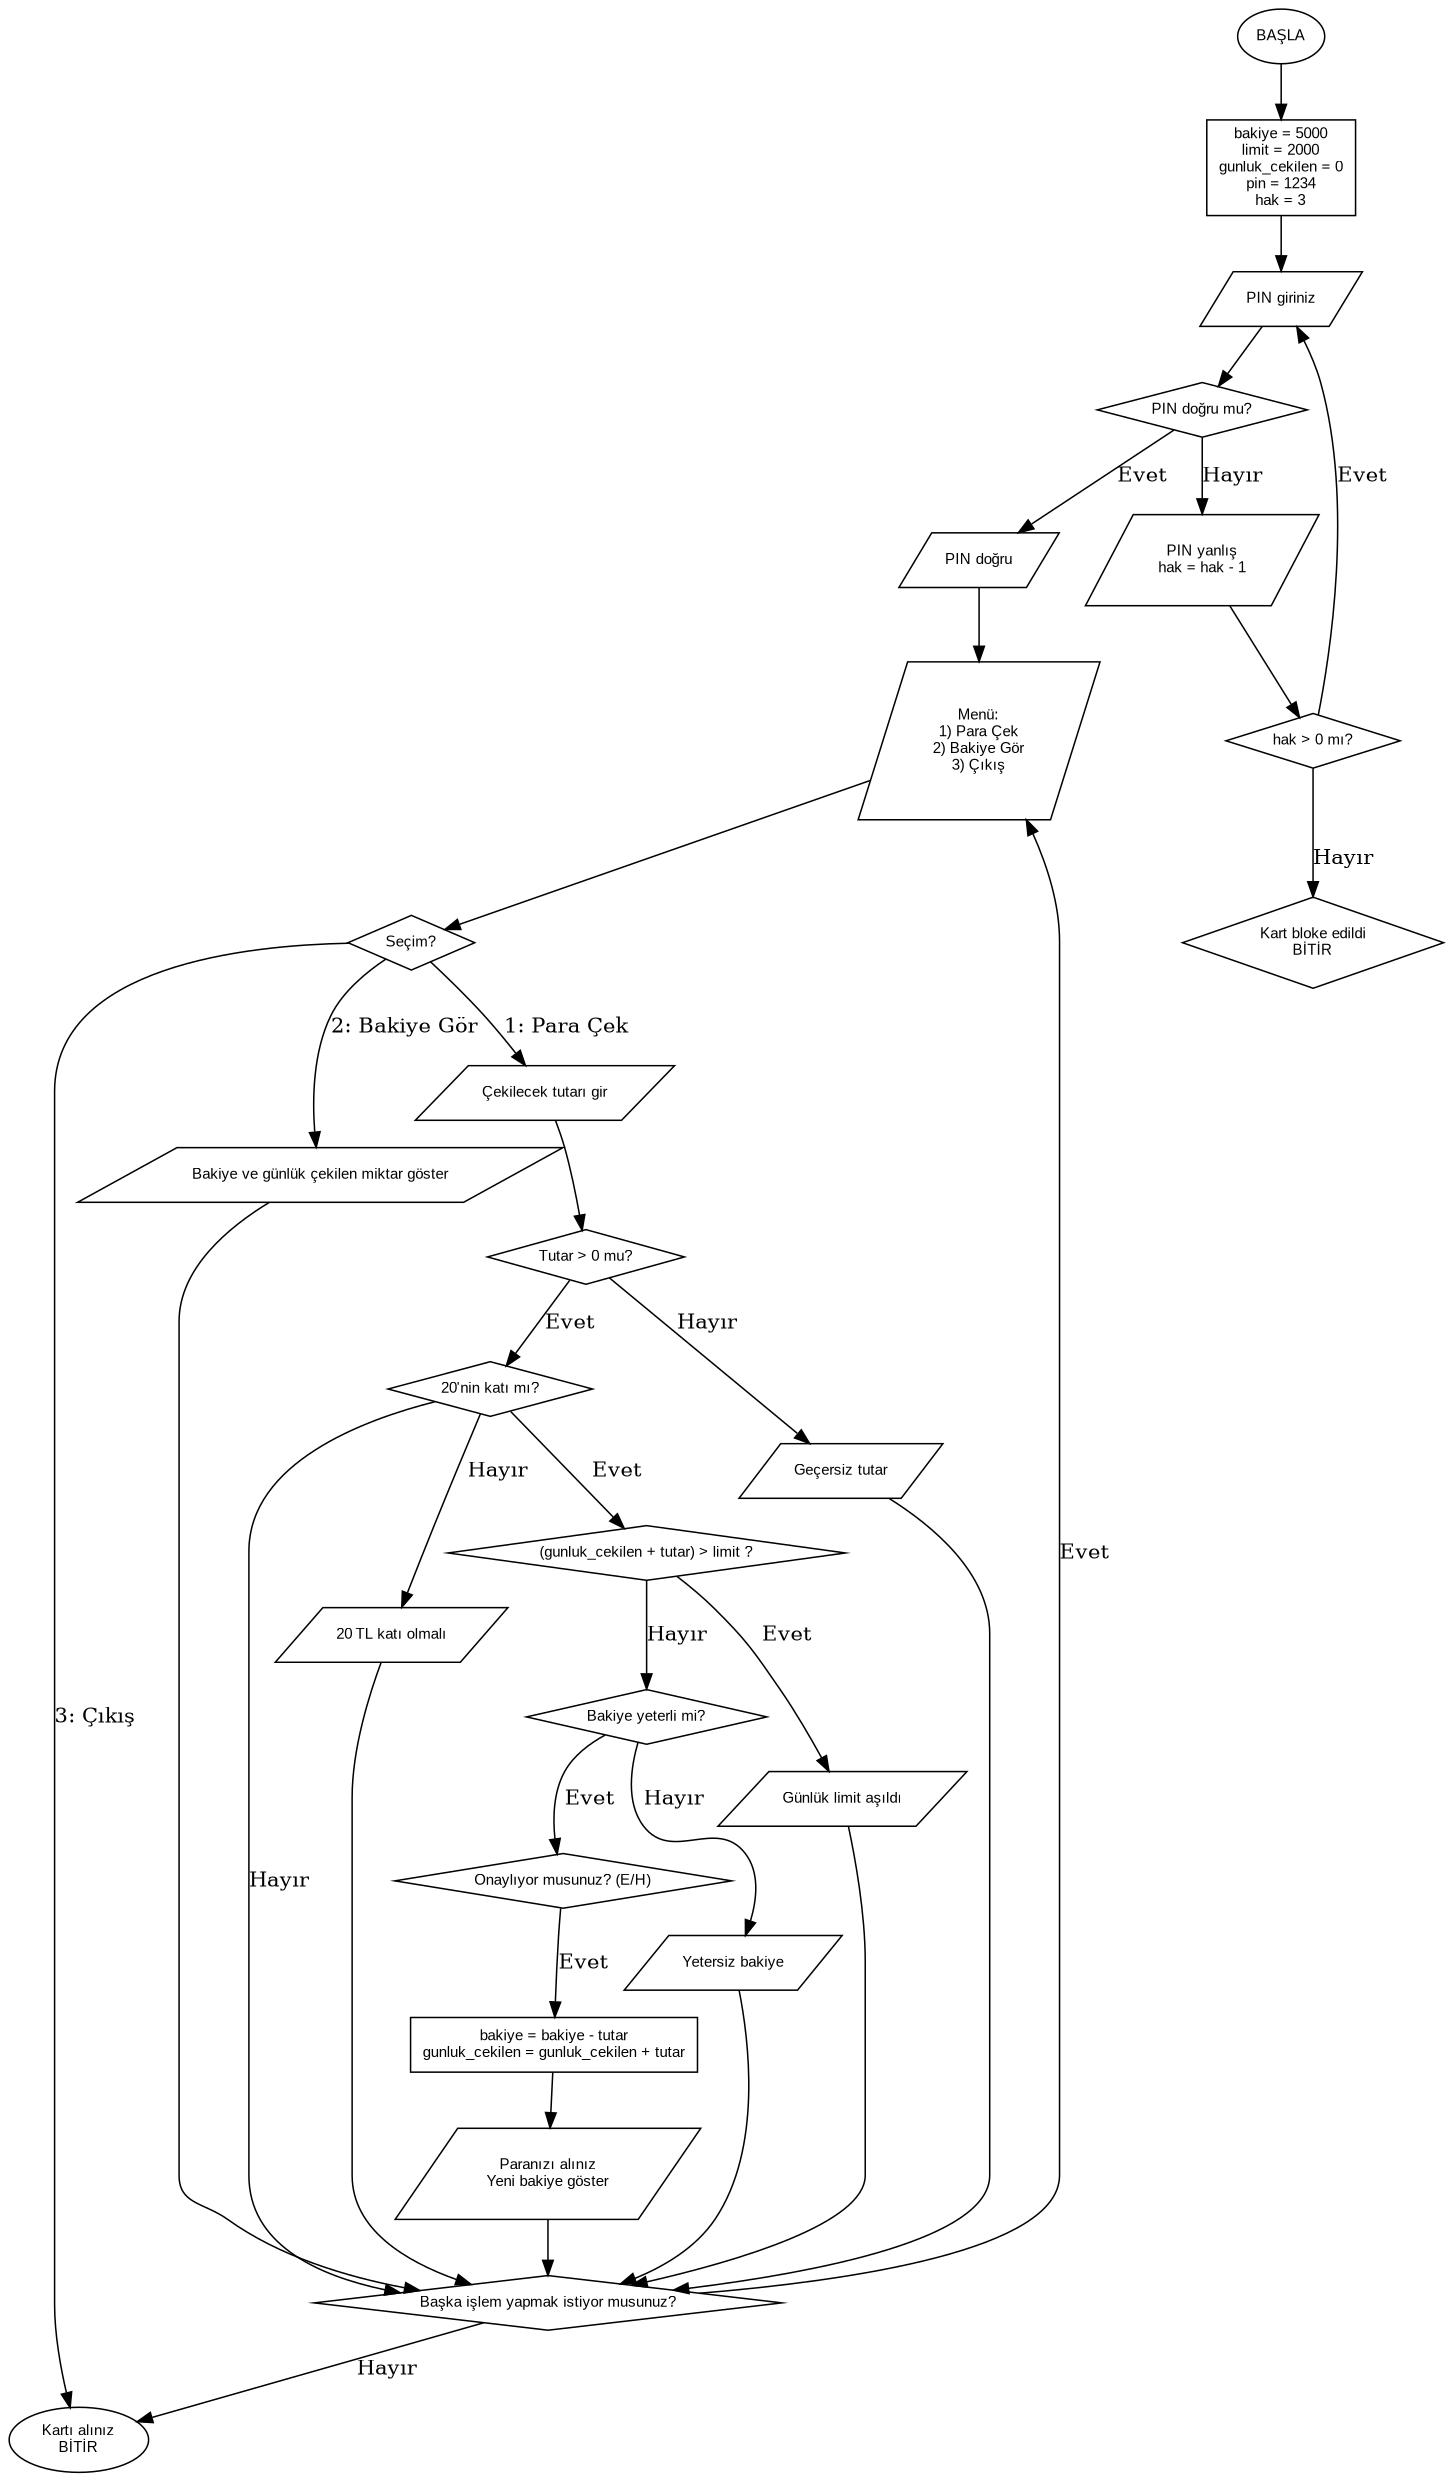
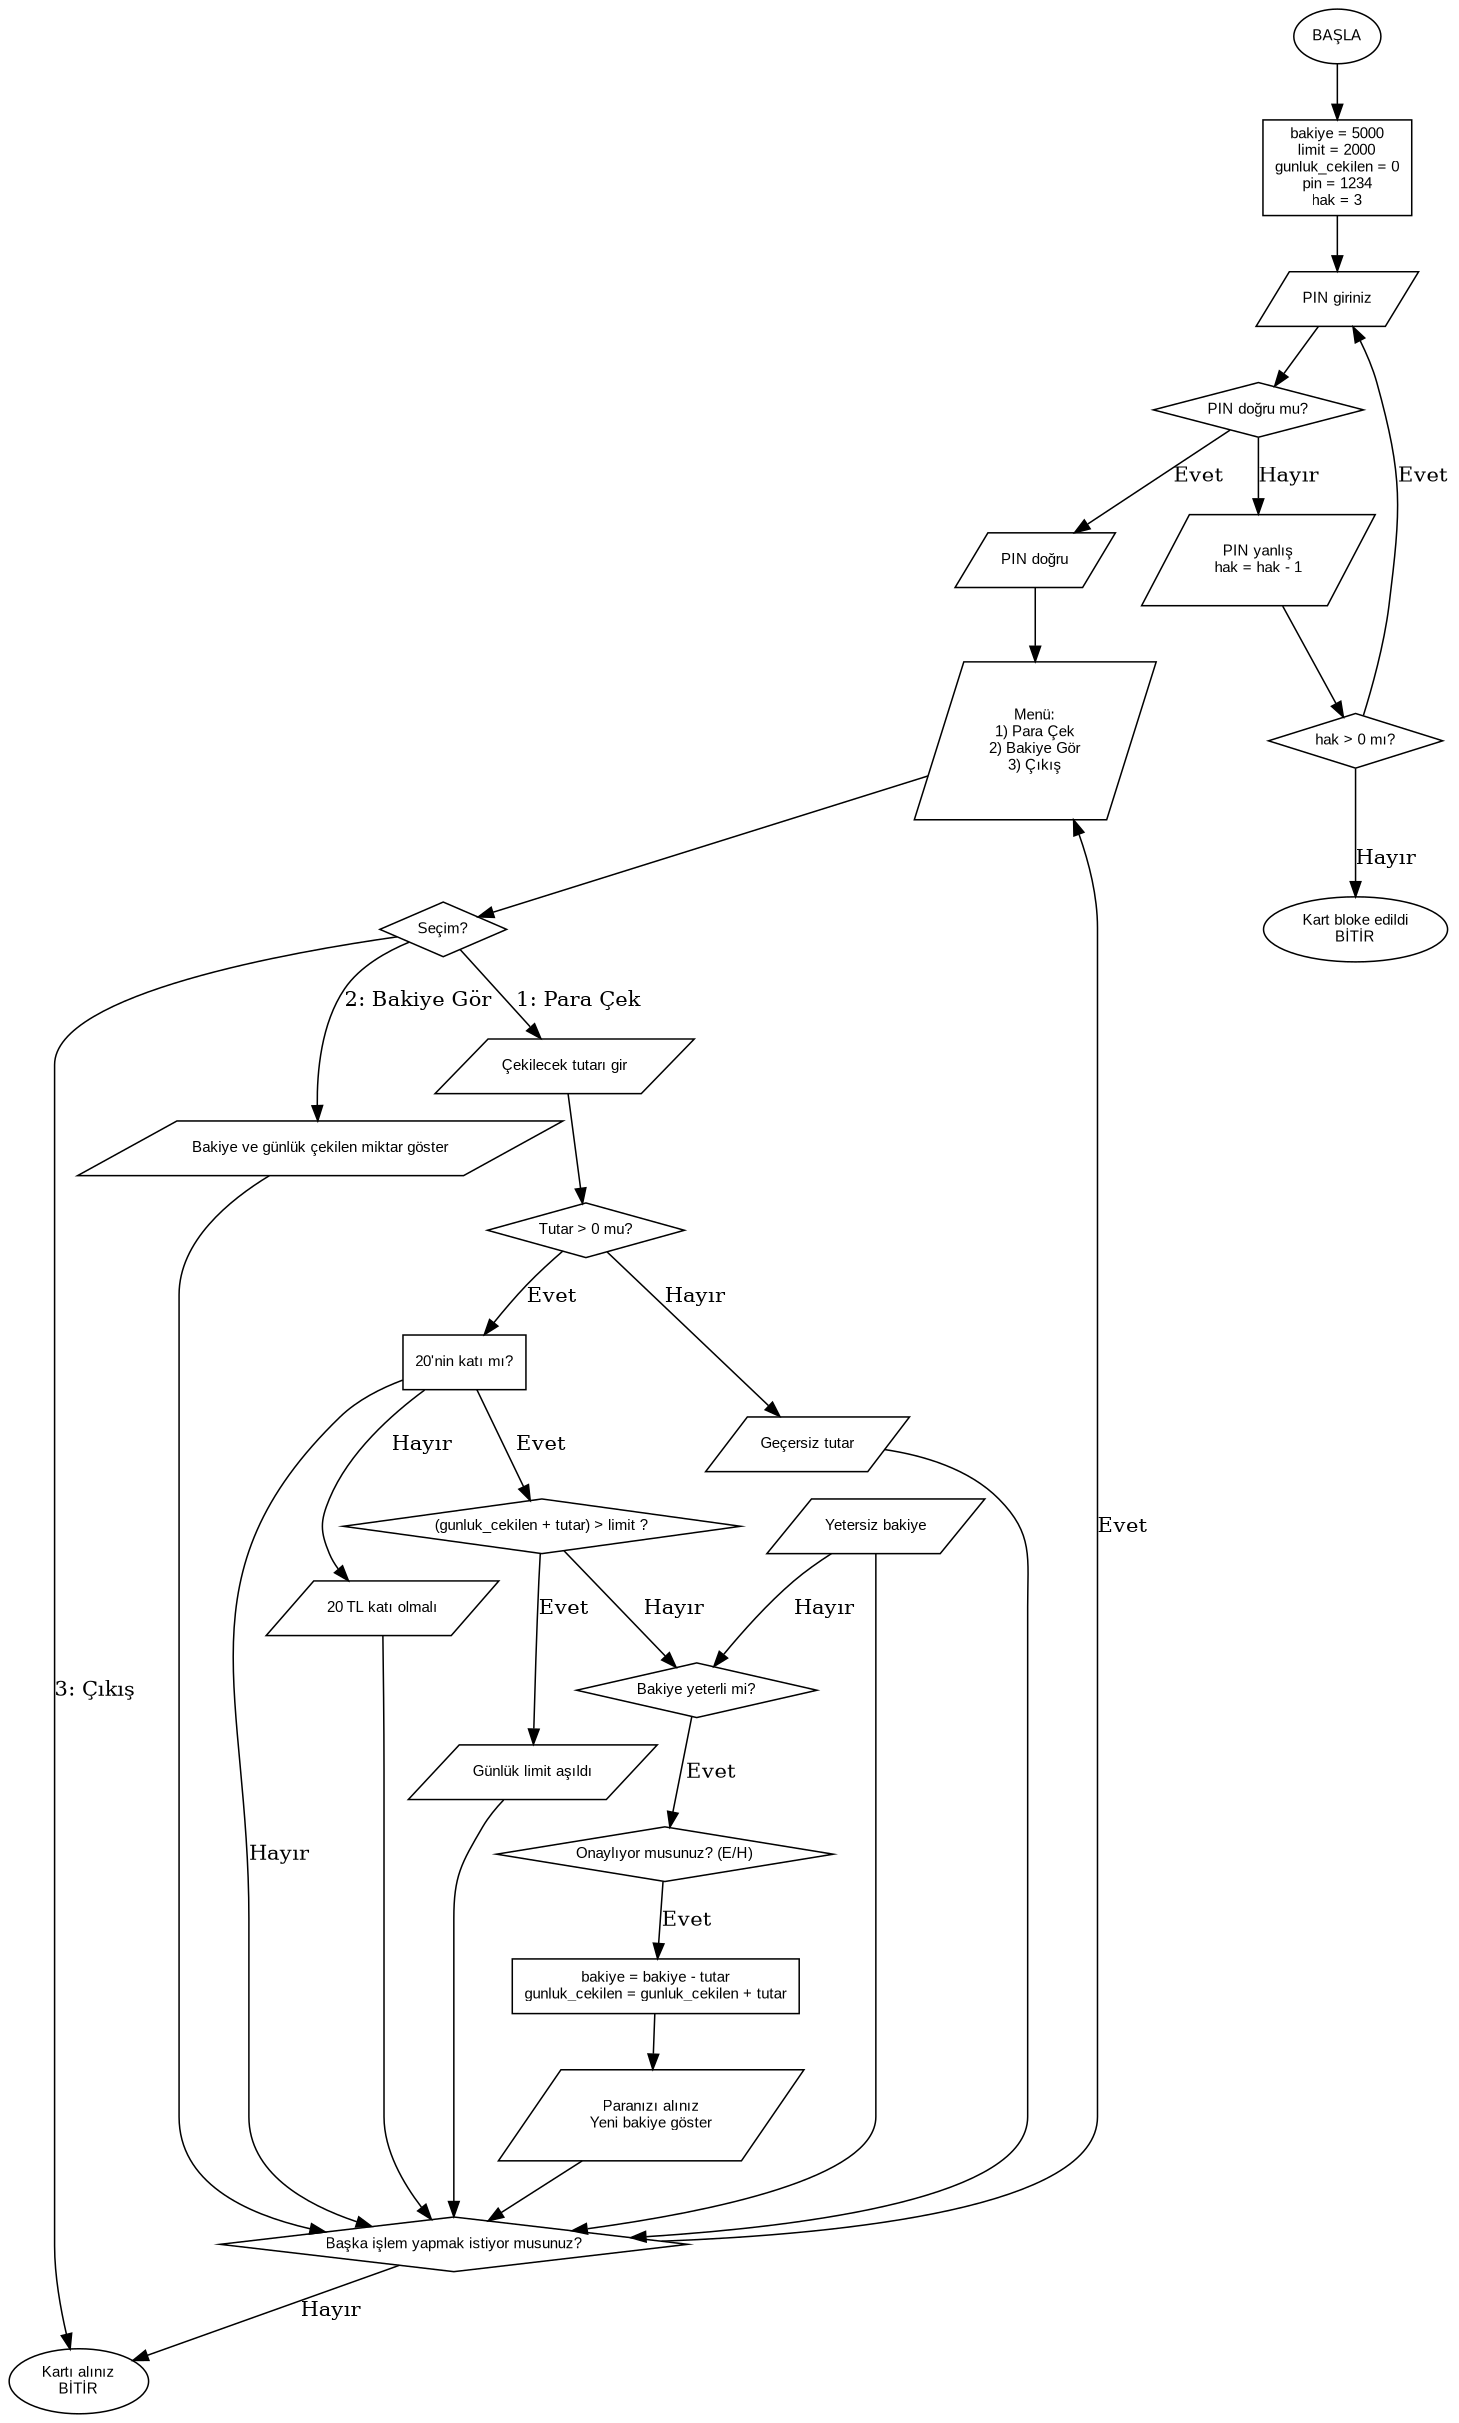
(1313, 943) -> (1356, 929)
(490, 1389) -> (464, 1362)
(686, 1841) -> (774, 1600)
